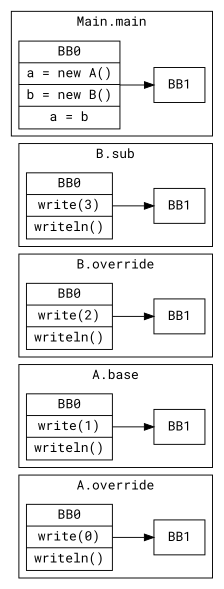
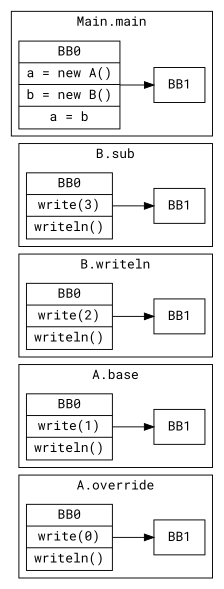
(116, 265) -> (116, 265)
